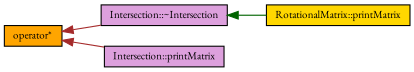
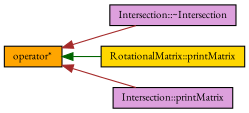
(252, 15) -> (87, 57)
